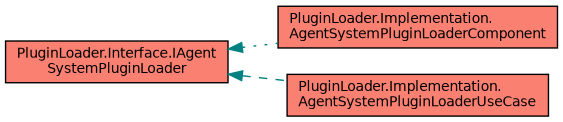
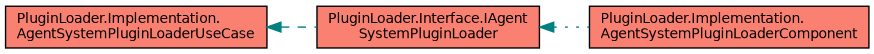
(265, 78) -> (299, 27)
